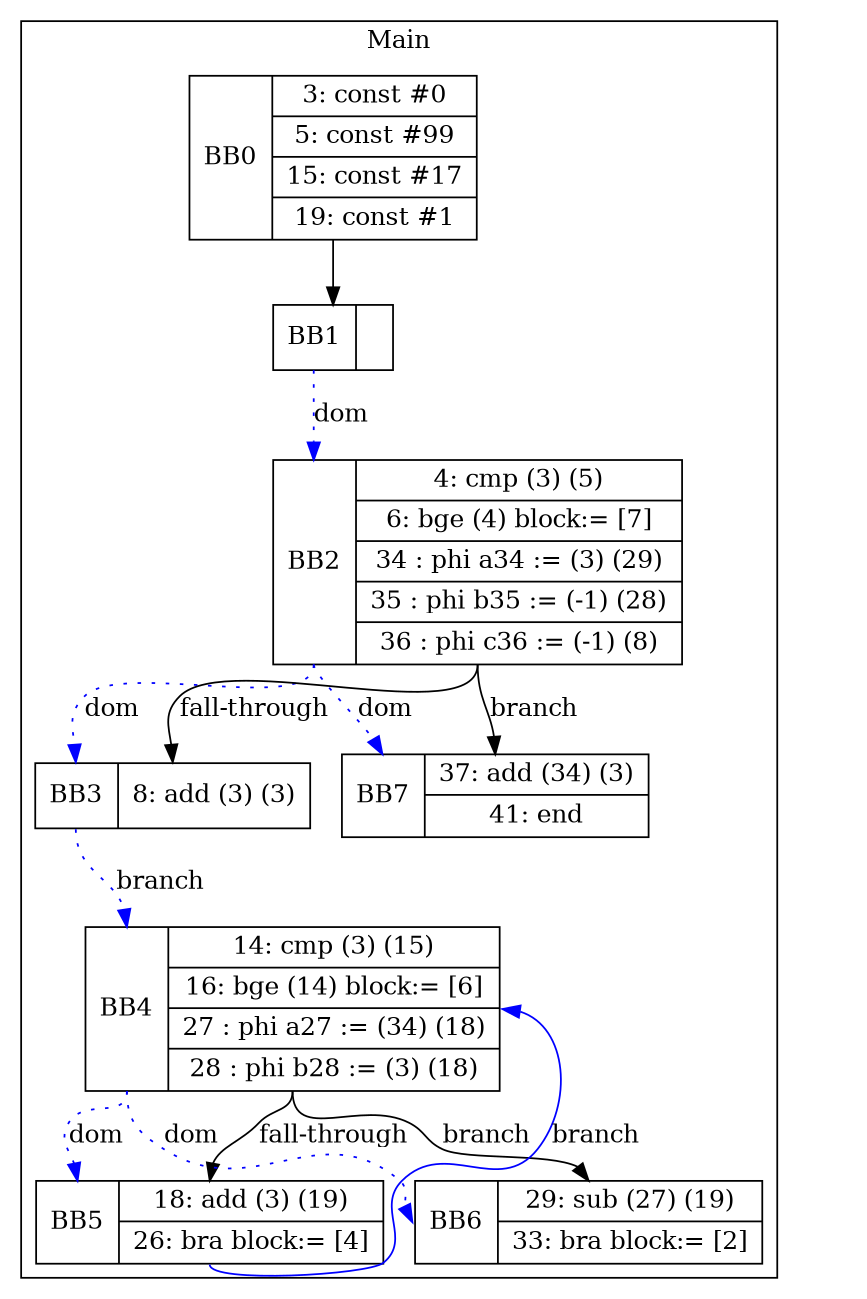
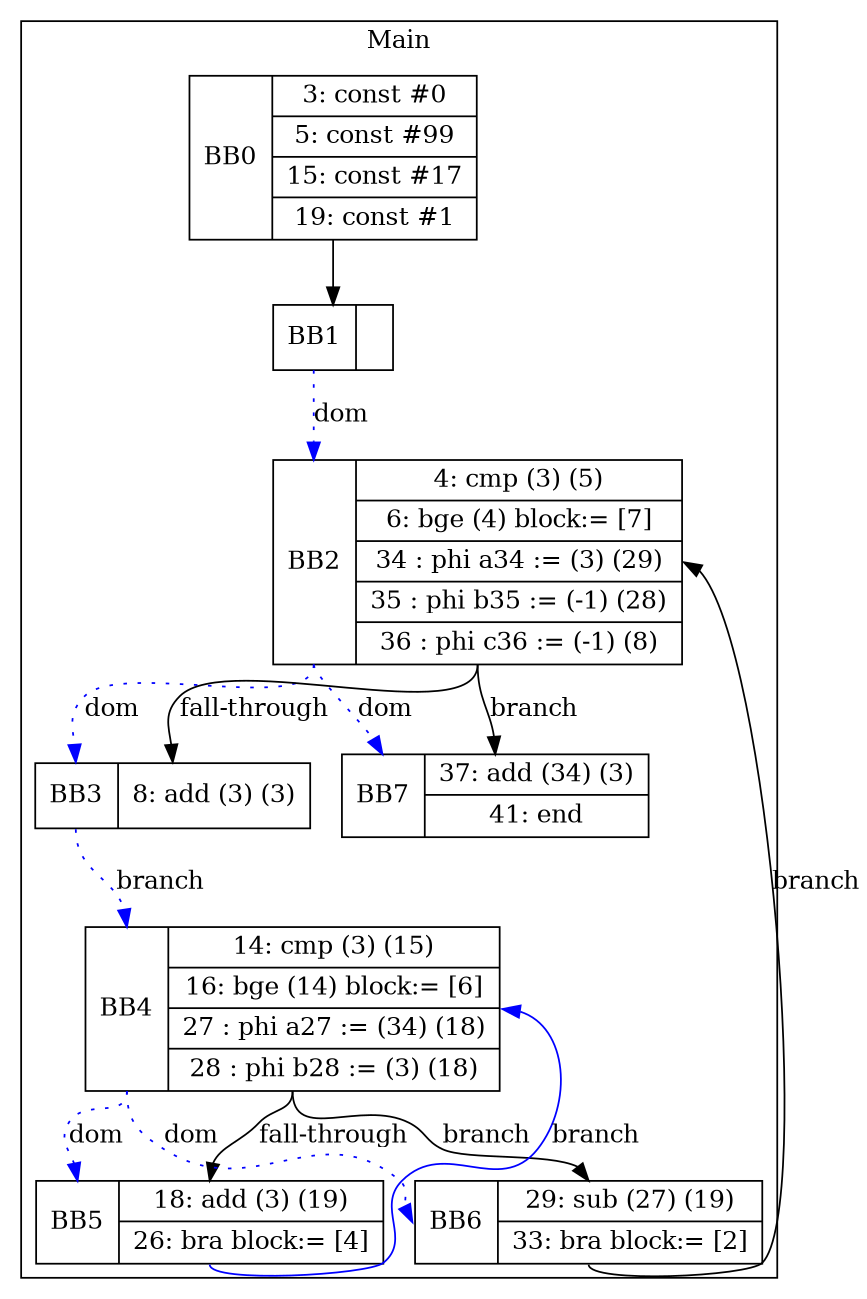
none -> (765, 826)
